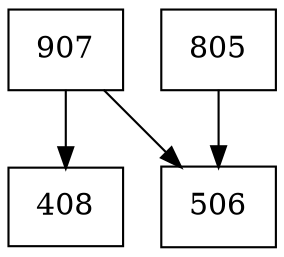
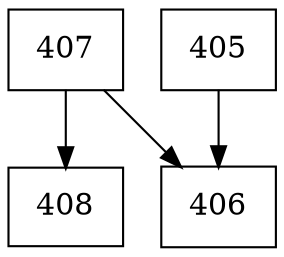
(66, 50) -> (66, 50)
(219, 50) -> (219, 50)
(219, 207) -> (219, 207)
